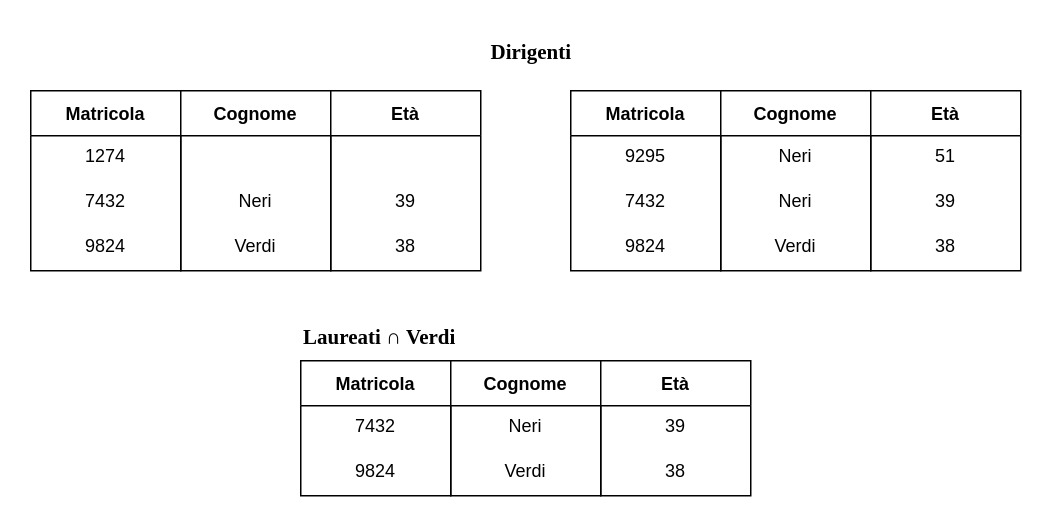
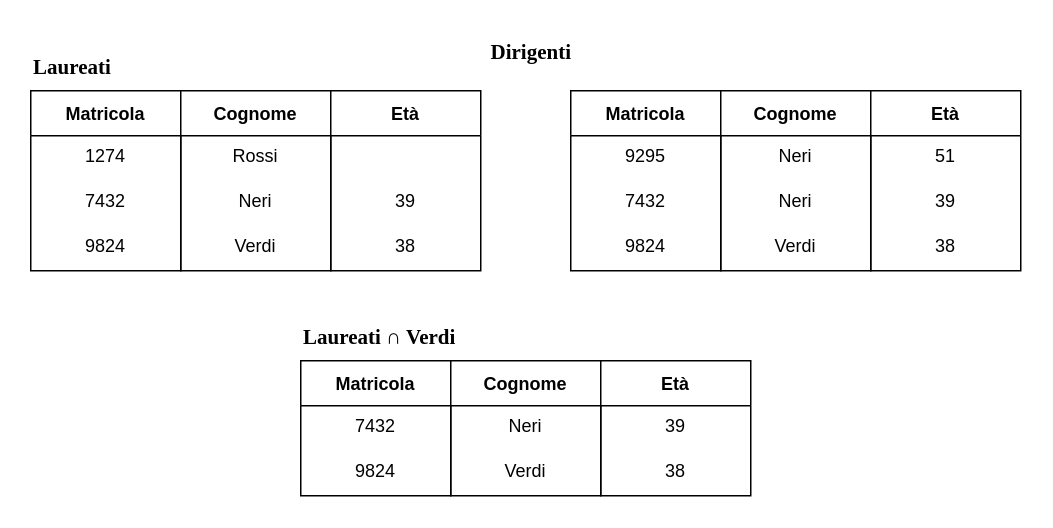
none -> (91, 68)
none -> (256, 158)
